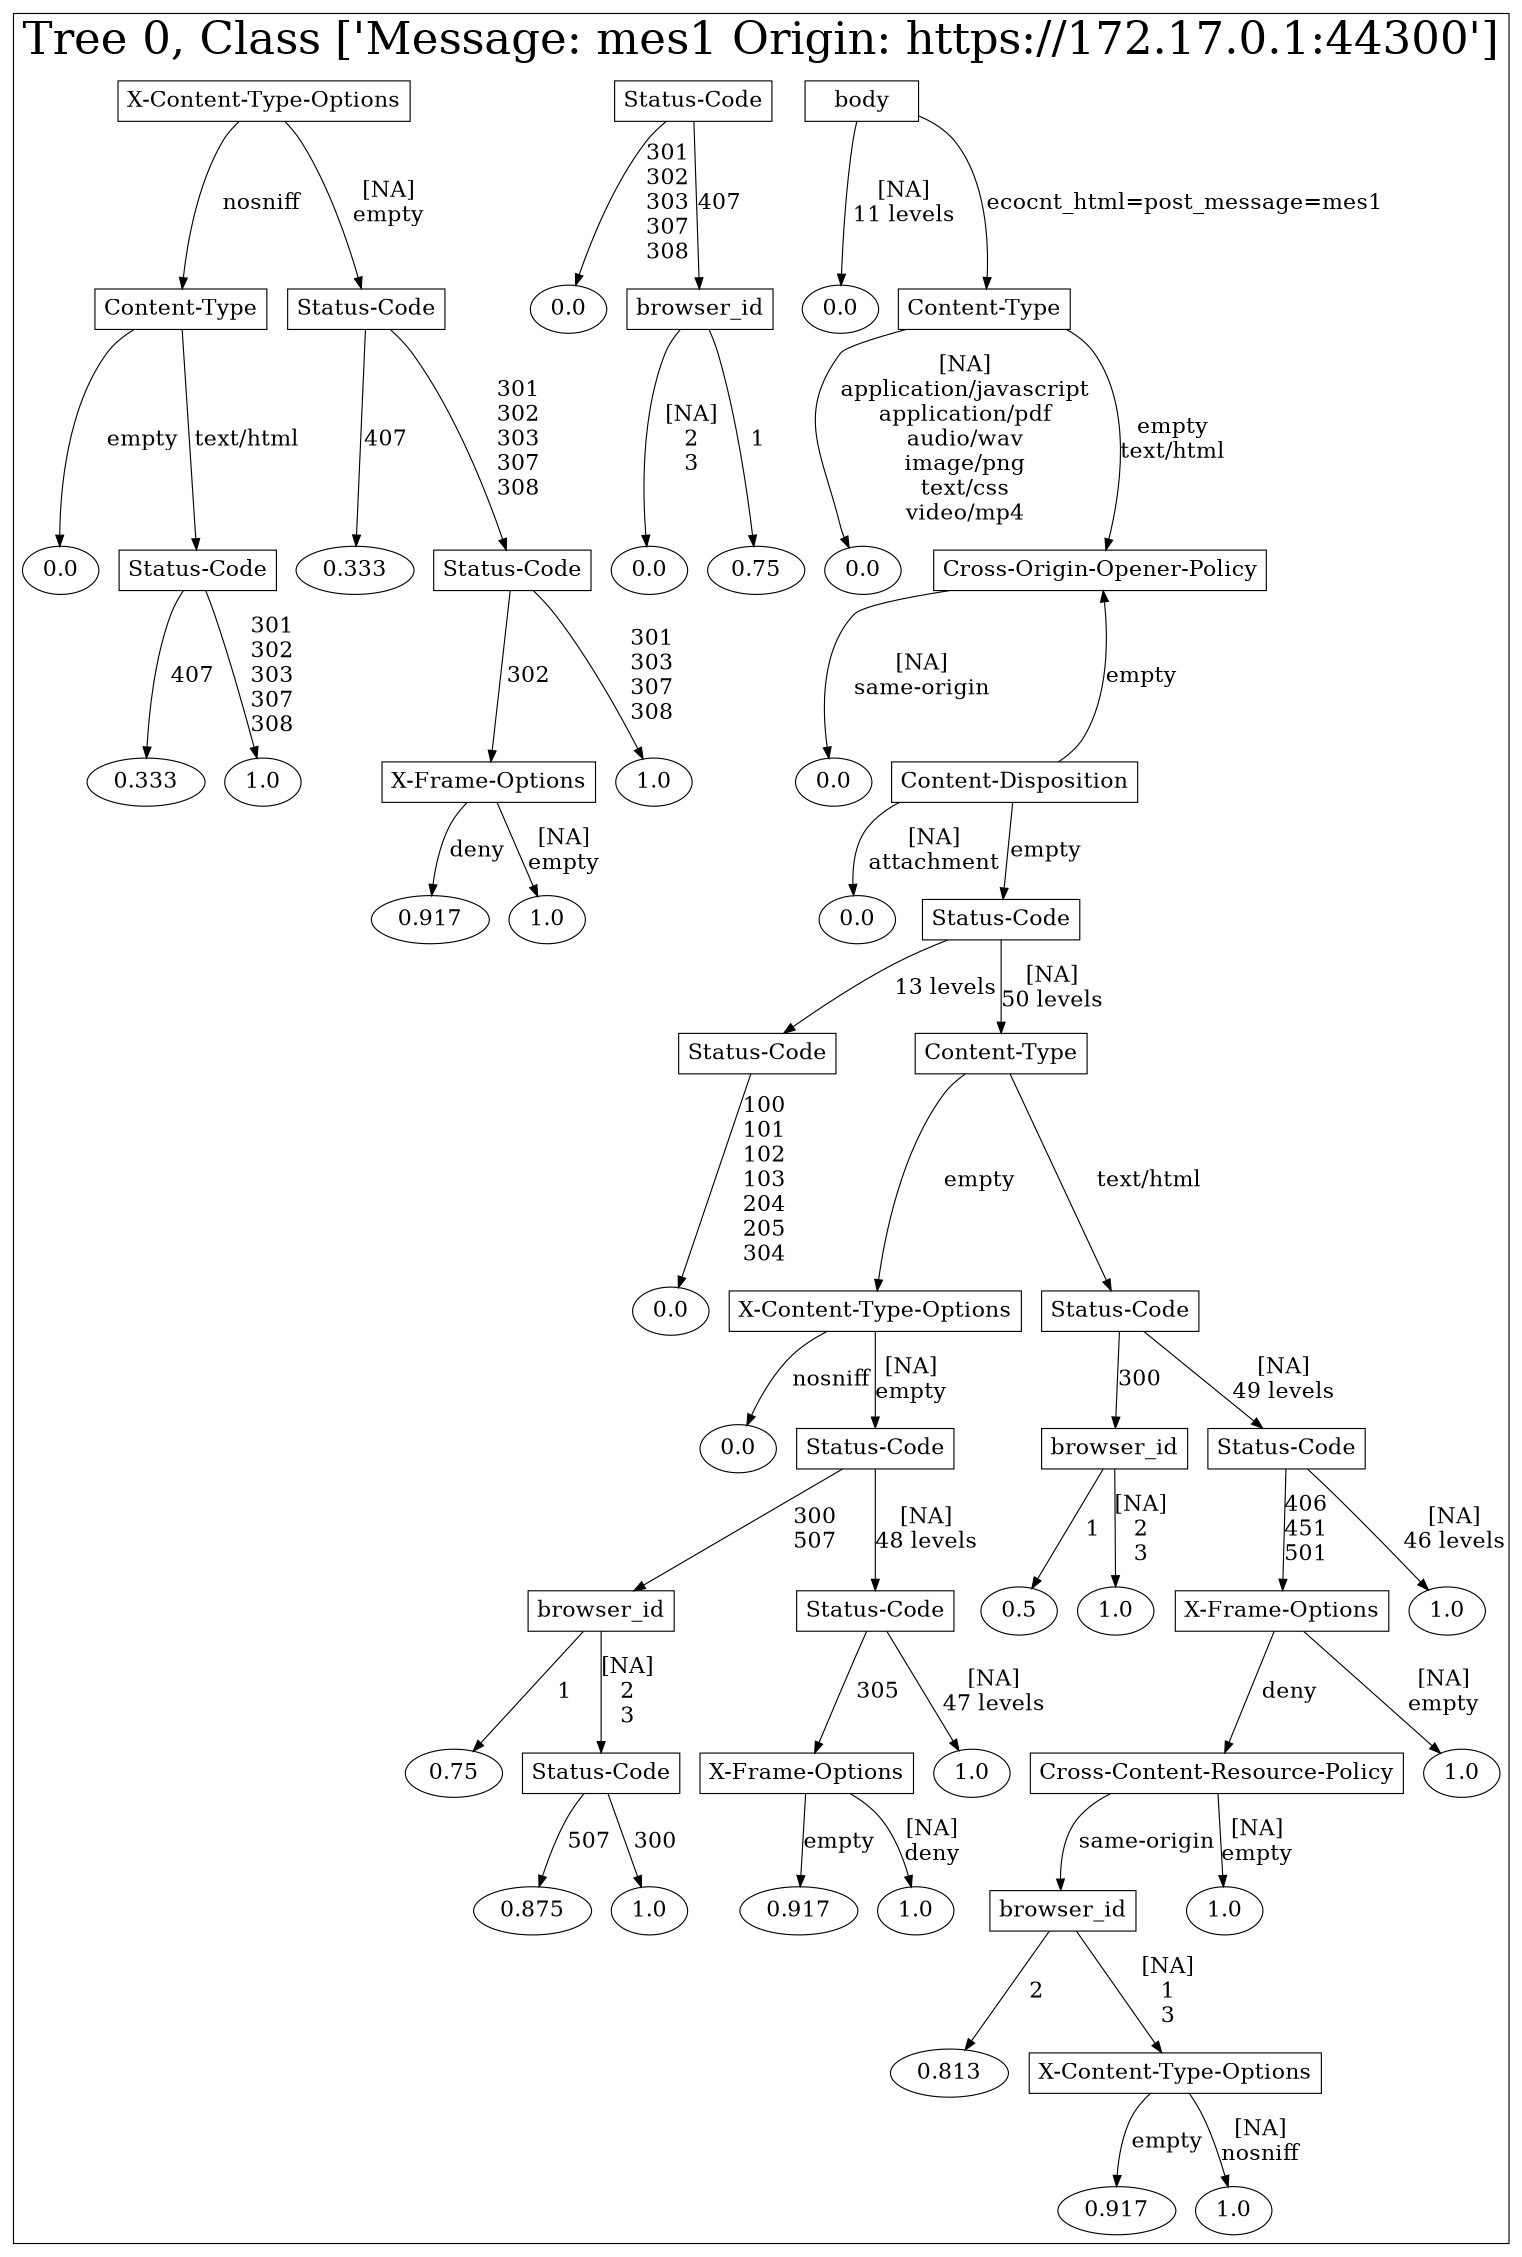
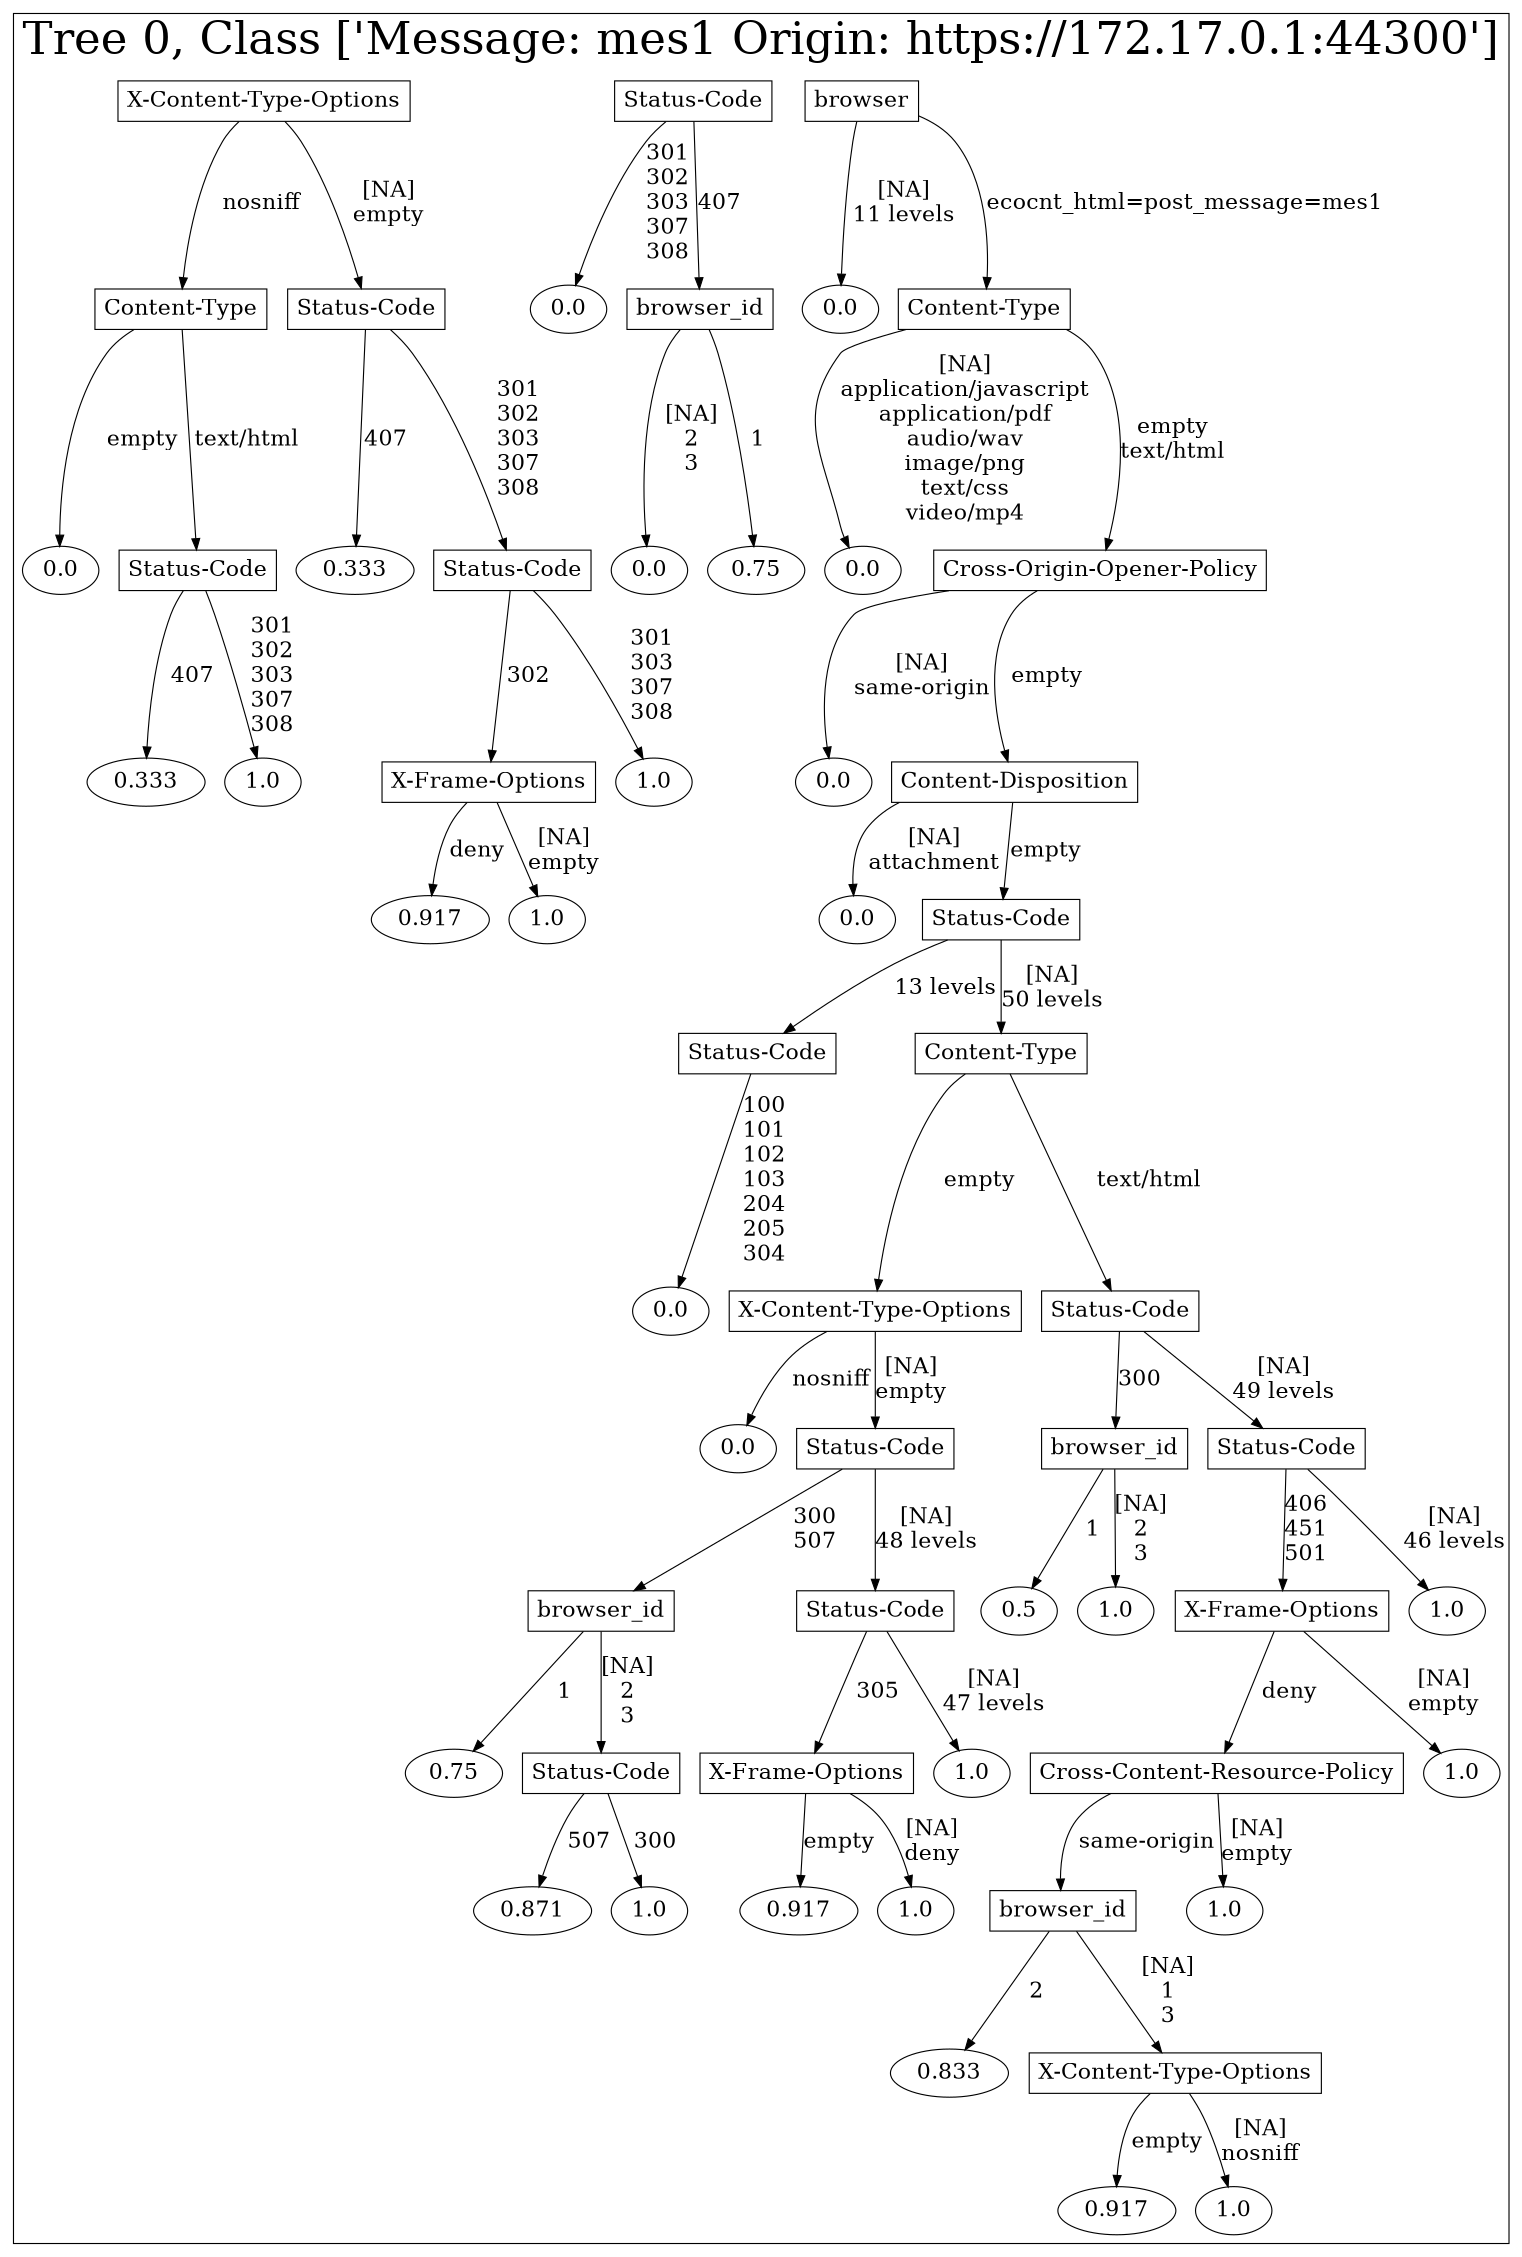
(862, 101) -> (862, 101)
(1102, 689) -> (996, 664)
(533, 1911) -> (533, 1911)
(949, 2073) -> (949, 2073)
